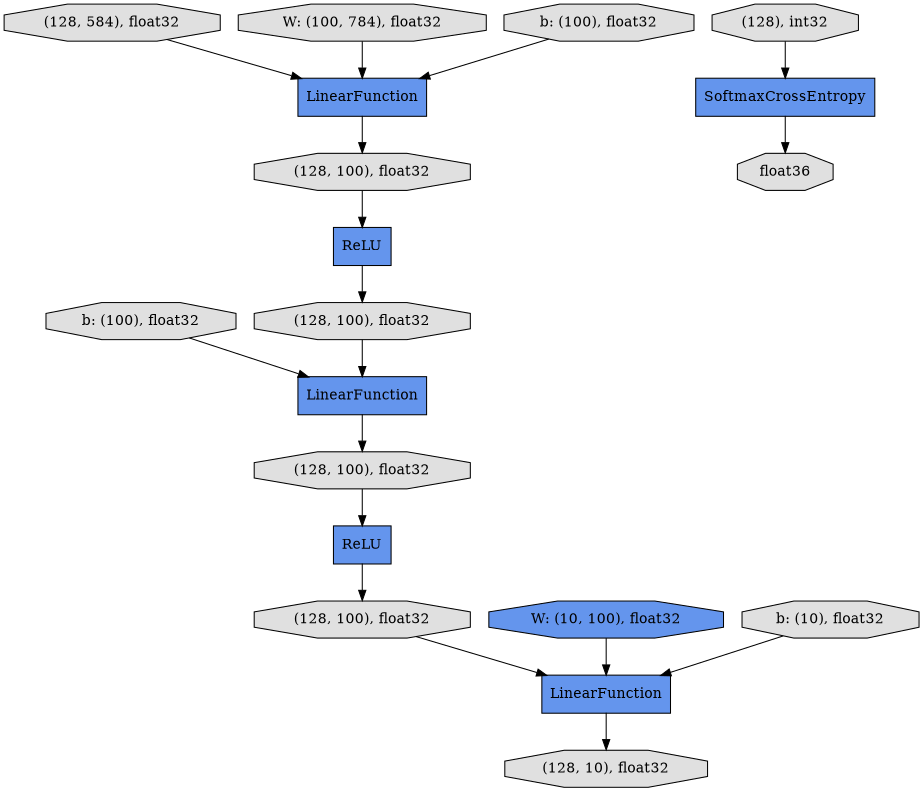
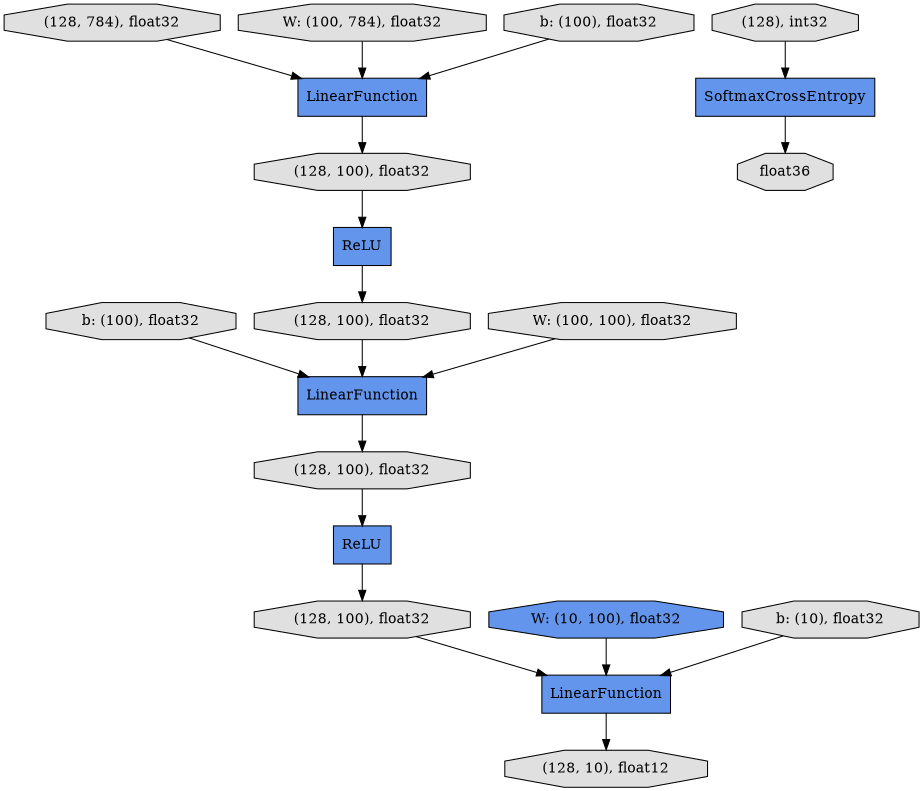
(112, 23) -> (112, 23)
none -> (612, 321)
(606, 769) -> (606, 769)
